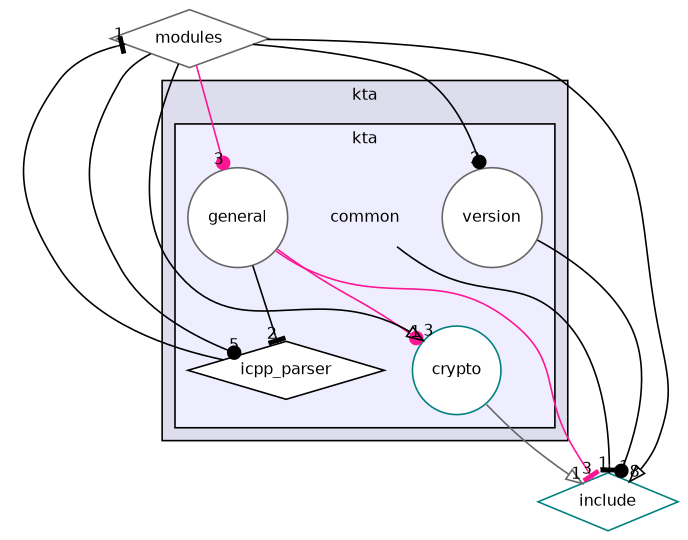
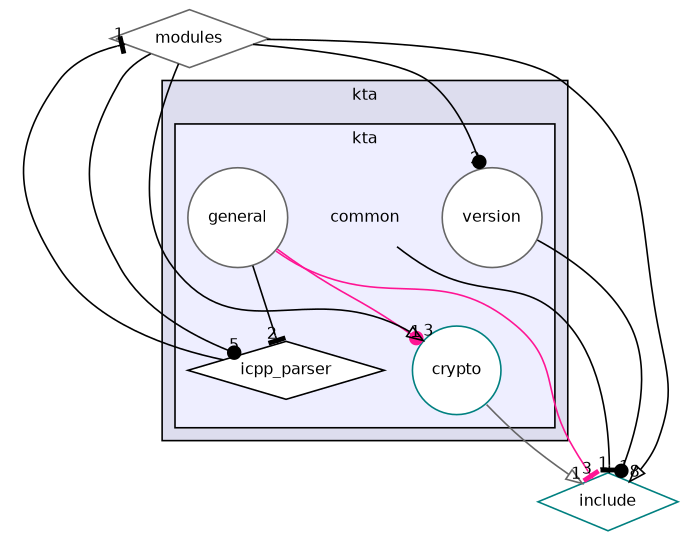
(209, 111) -> none
